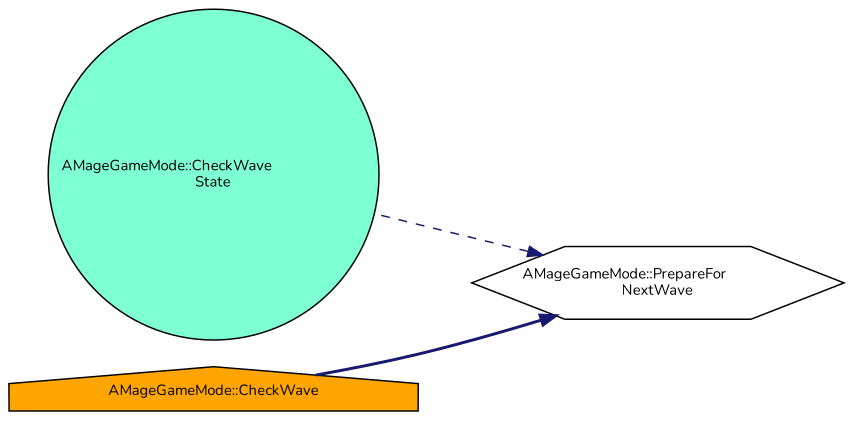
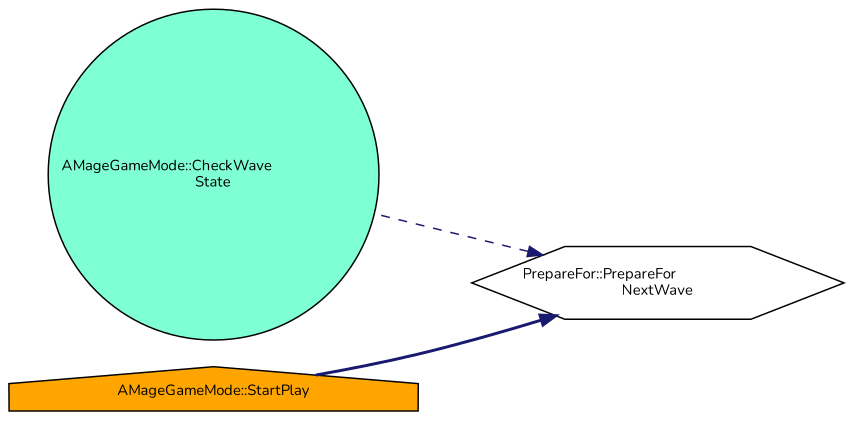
(658, 283) -> (658, 283)
(214, 391) -> (214, 391)
